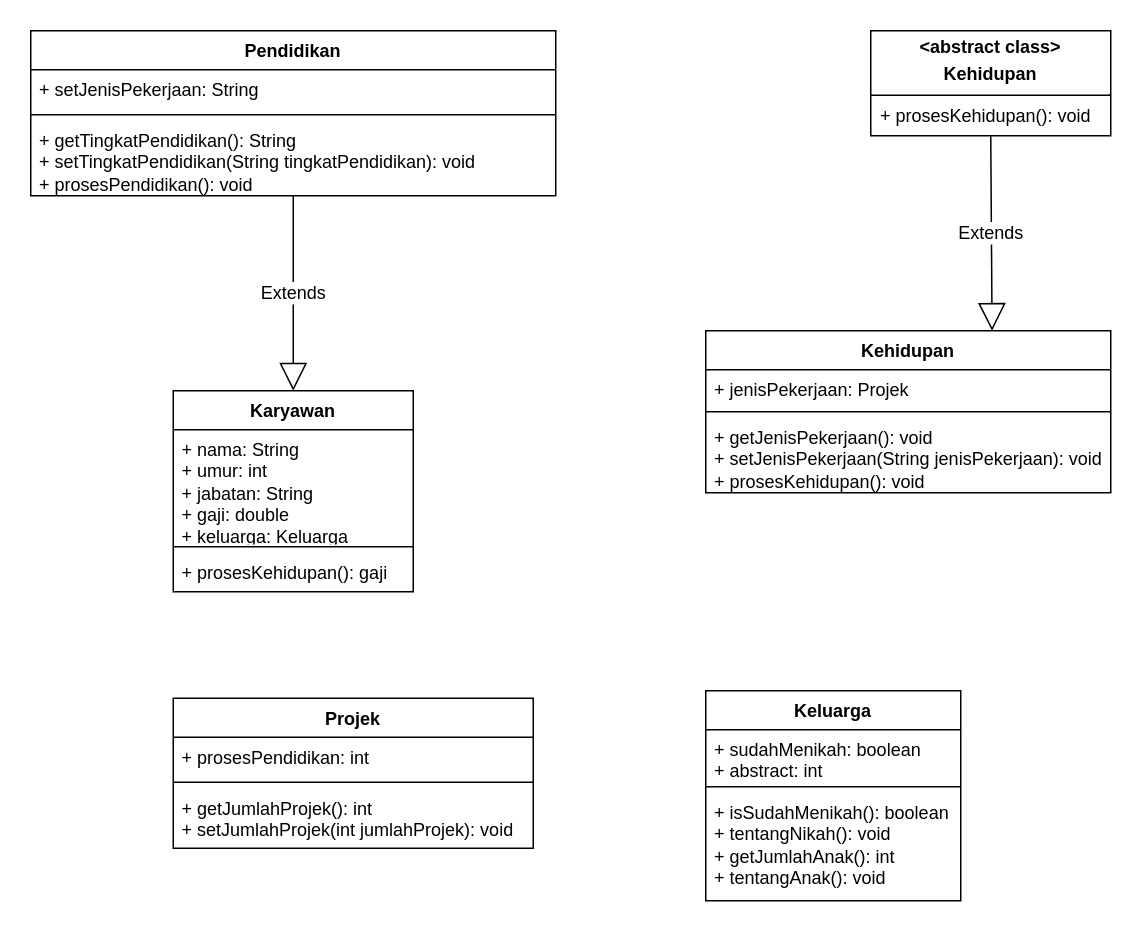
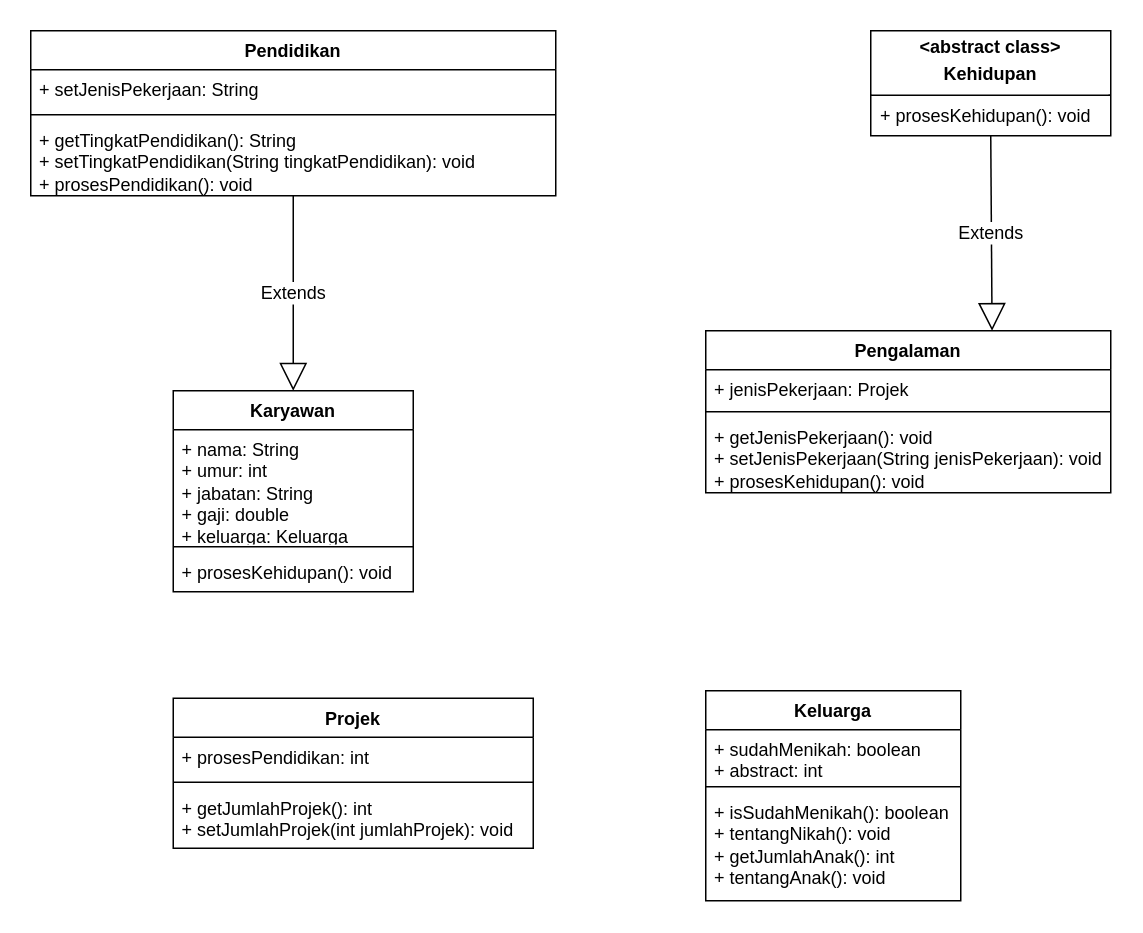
(908, 352) -> (908, 352)
(295, 585) -> (295, 585)
